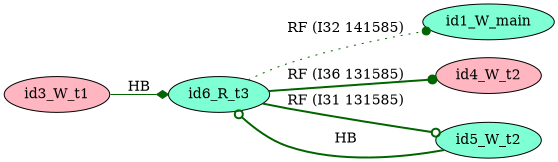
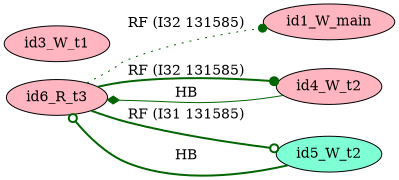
(489, 22) -> (329, 22)
(346, 28) -> (187, 23)
(346, 75) -> (187, 71)
(133, 94) -> (201, 103)
(219, 94) -> (57, 97)
